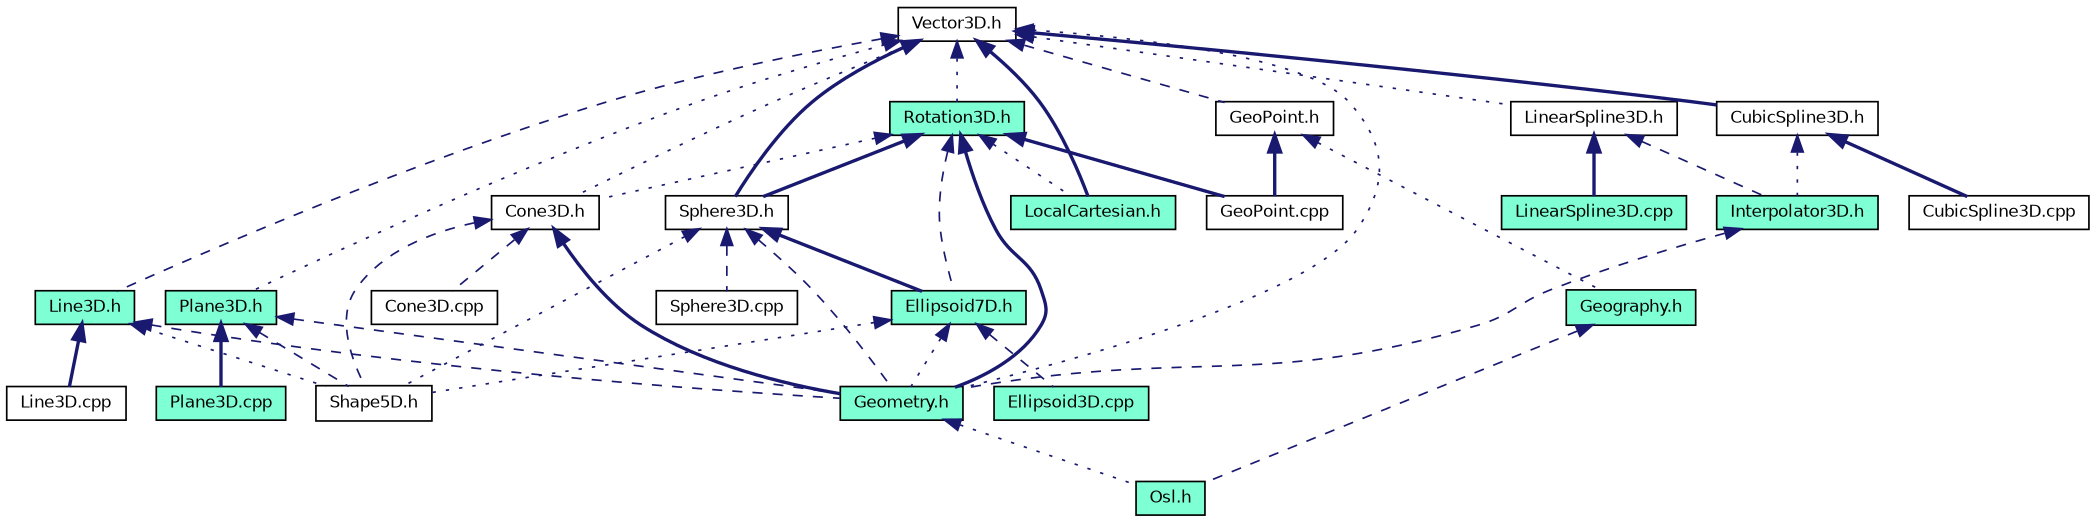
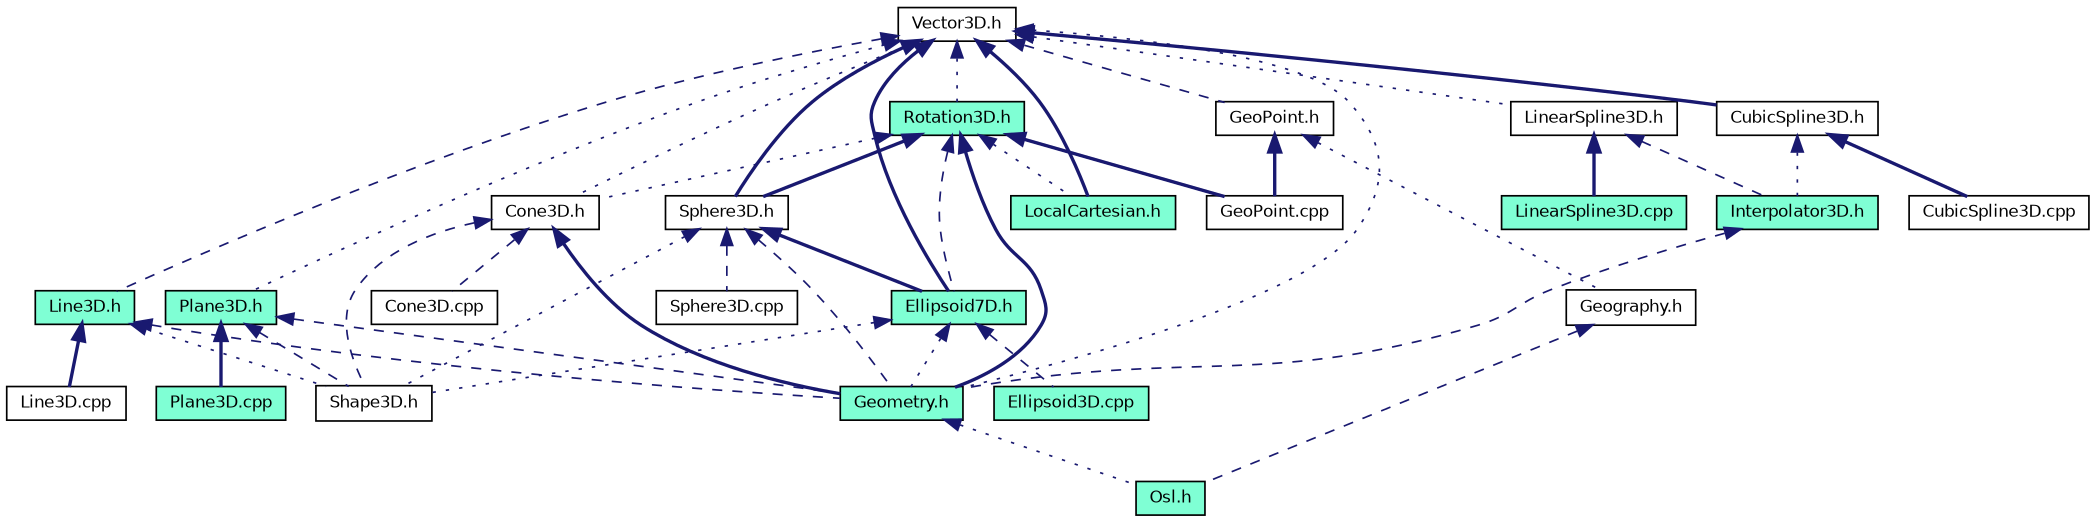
none -> (885, 169)
(1631, 308) -> (1631, 308)
(374, 403) -> (374, 403)
